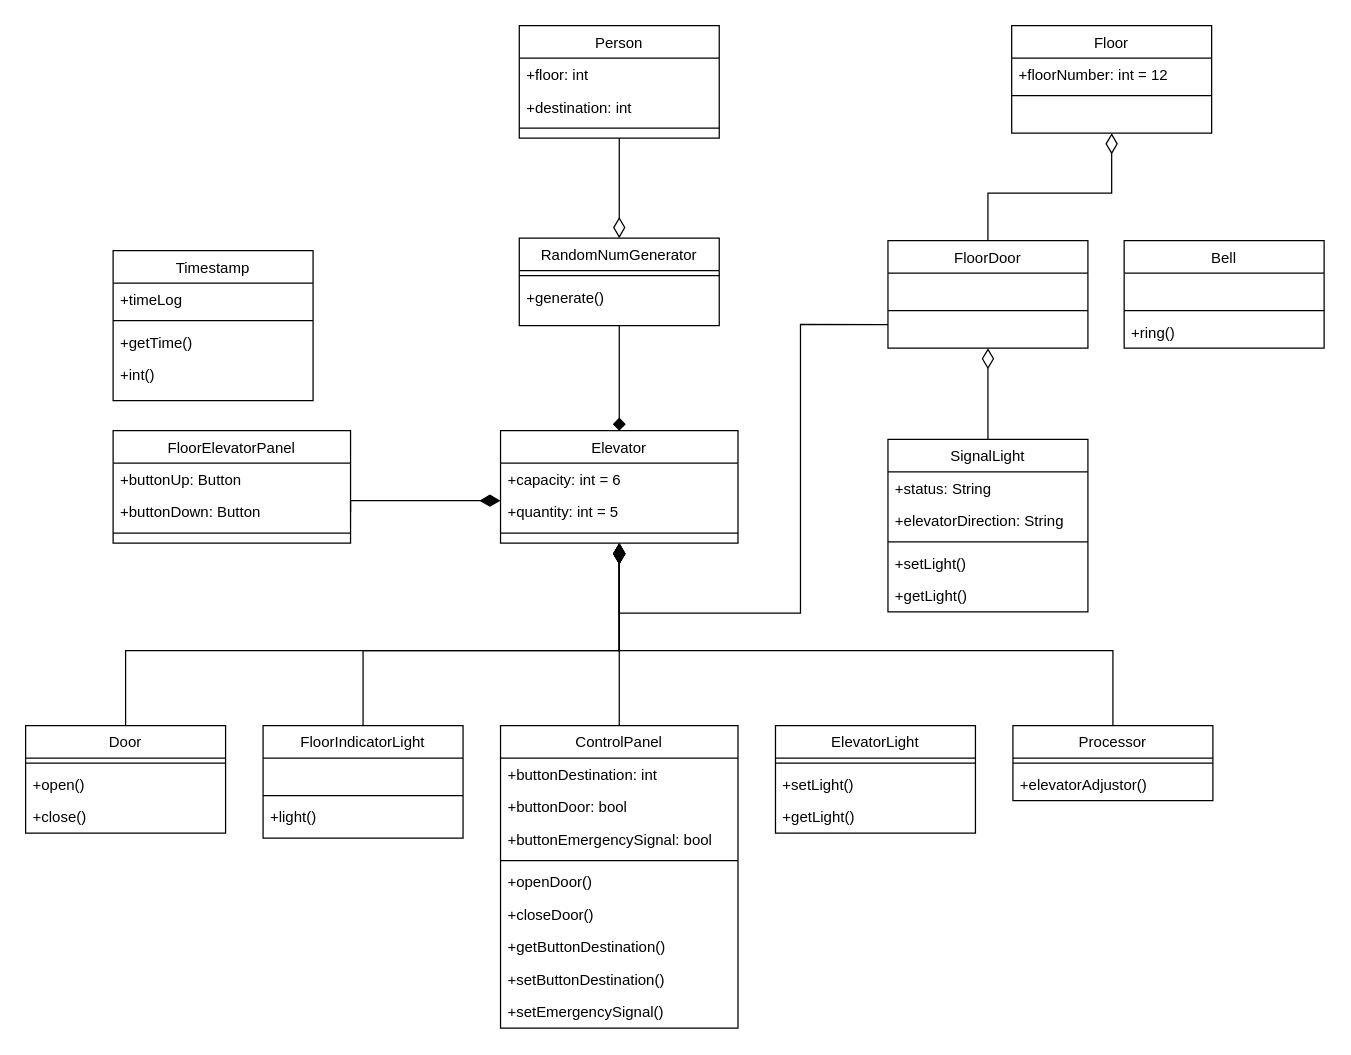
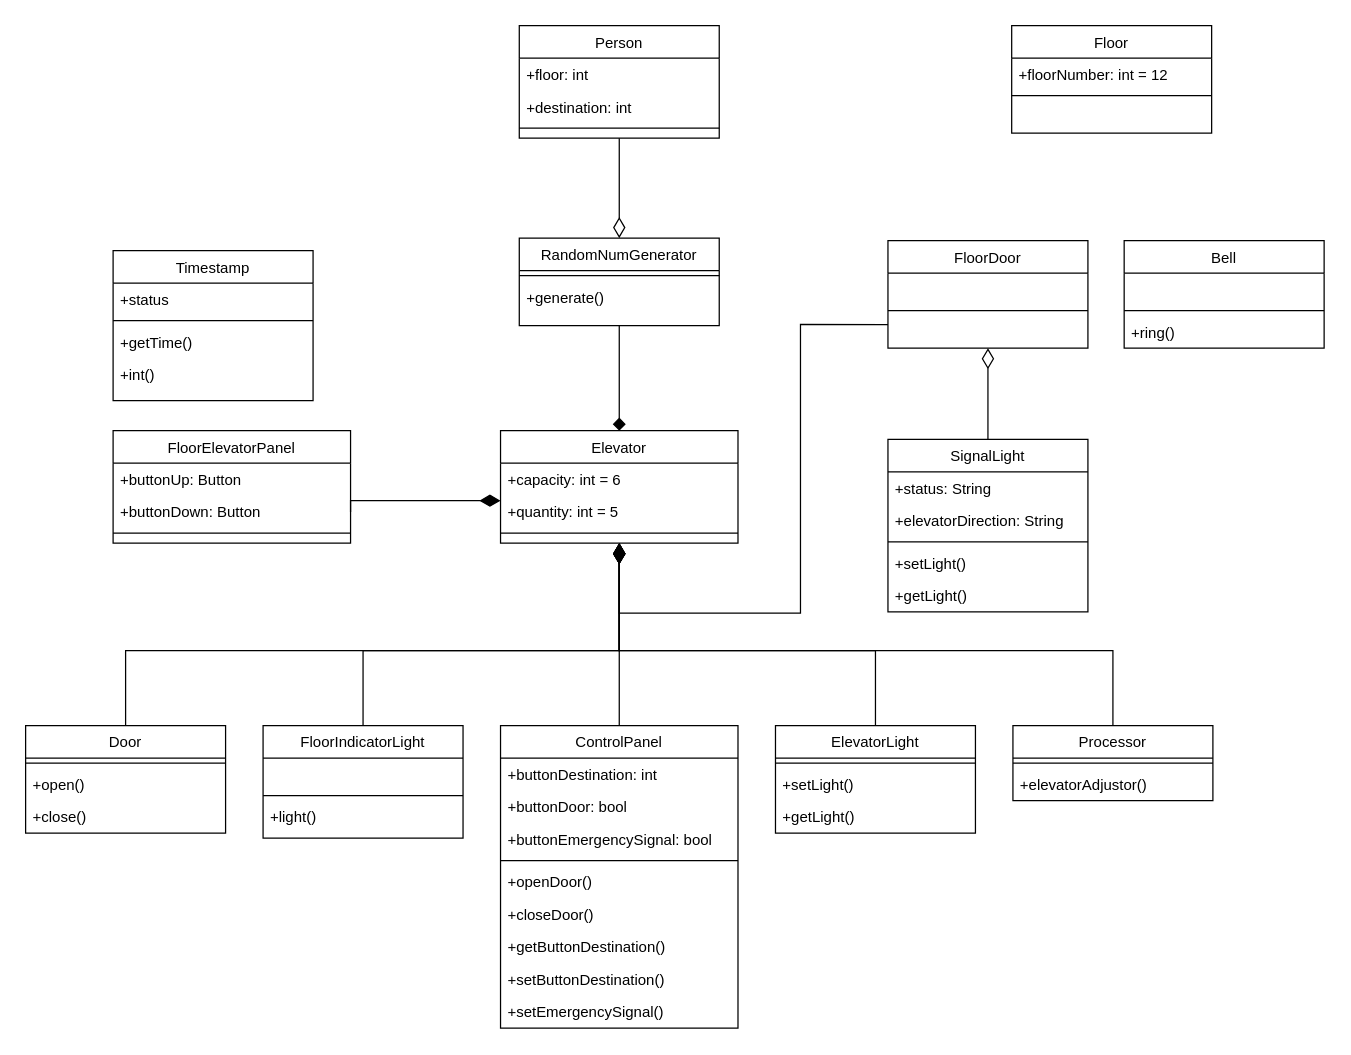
(1046, 193) -> none
(152, 300) -> (149, 300)
none -> (876, 689)
